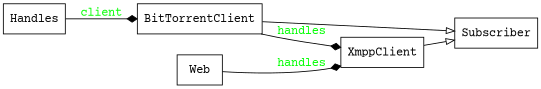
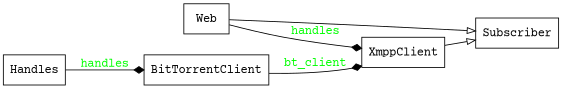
(101, 13) -> (105, 64)
(354, 26) -> (348, 25)
(301, 31) -> (315, 63)
